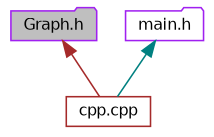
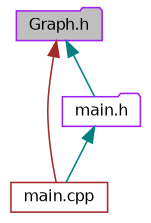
none -> (84, 76)
(108, 112) -> (59, 197)
